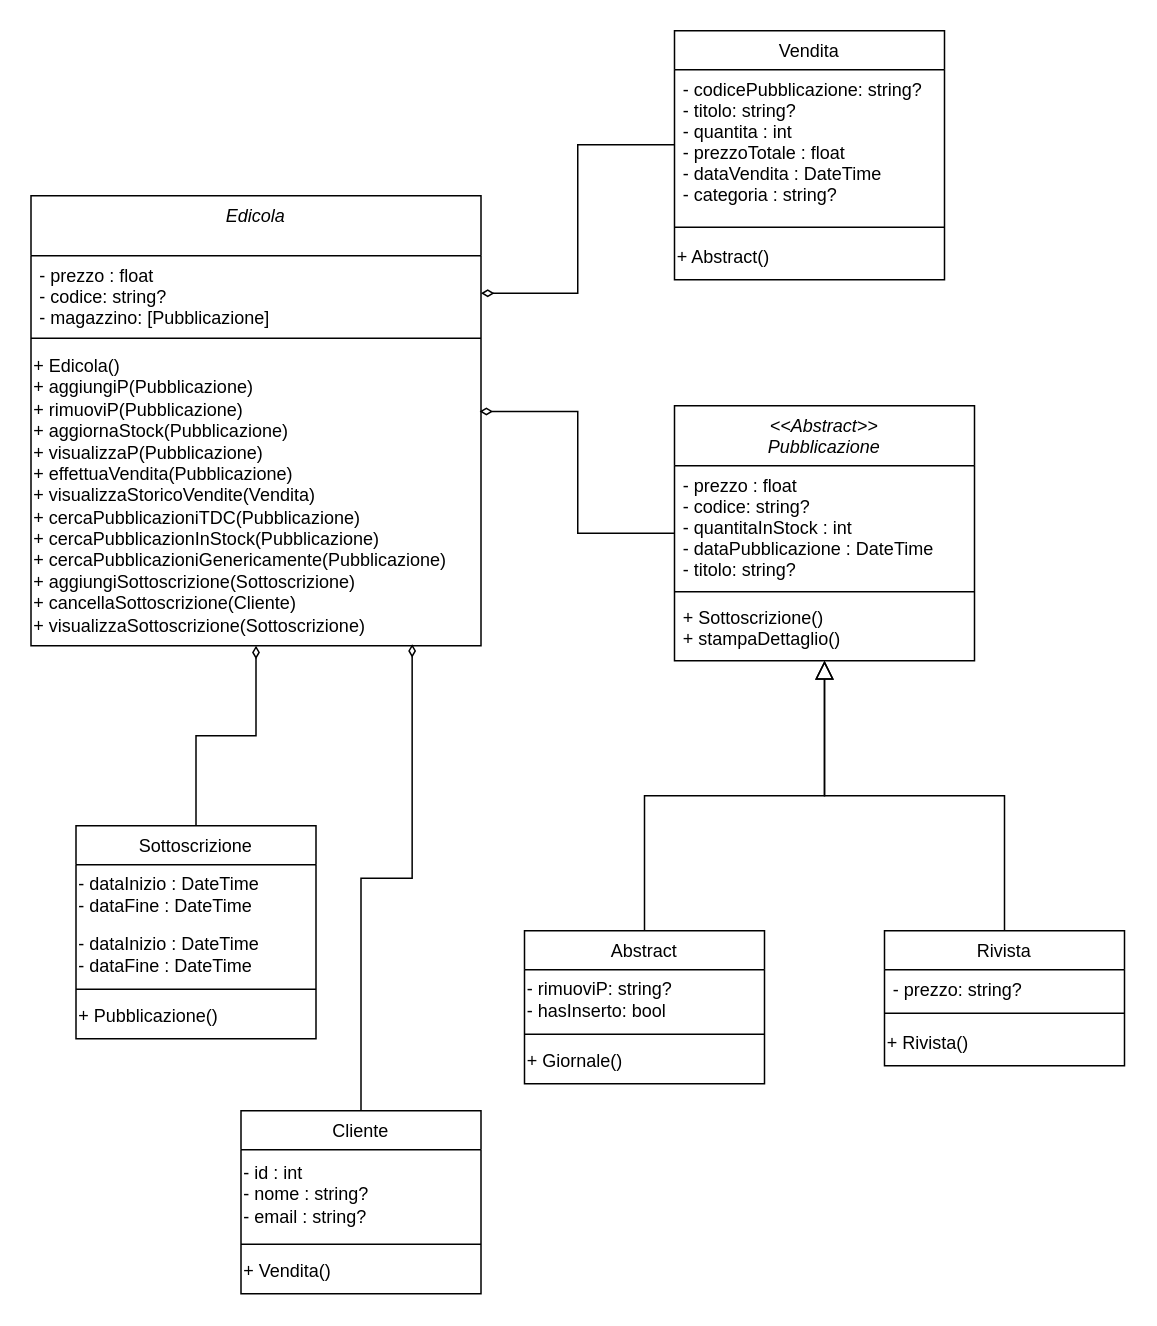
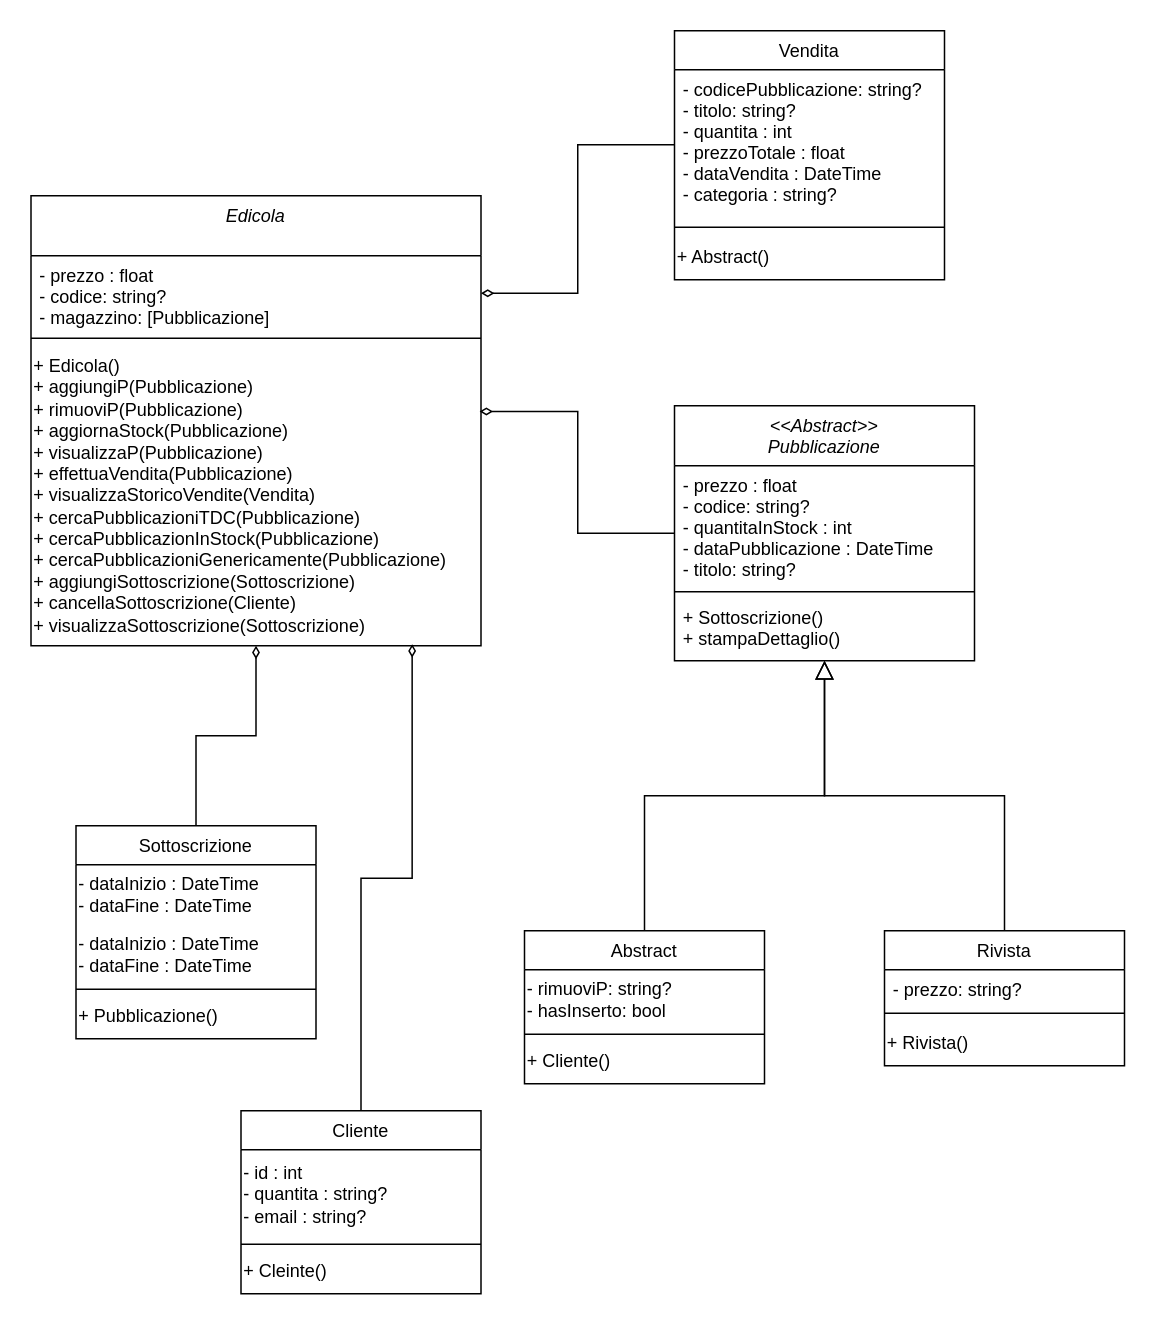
(581, 1061) -> (576, 1061)
(313, 1195) -> (331, 1195)
(295, 1271) -> (292, 1271)
